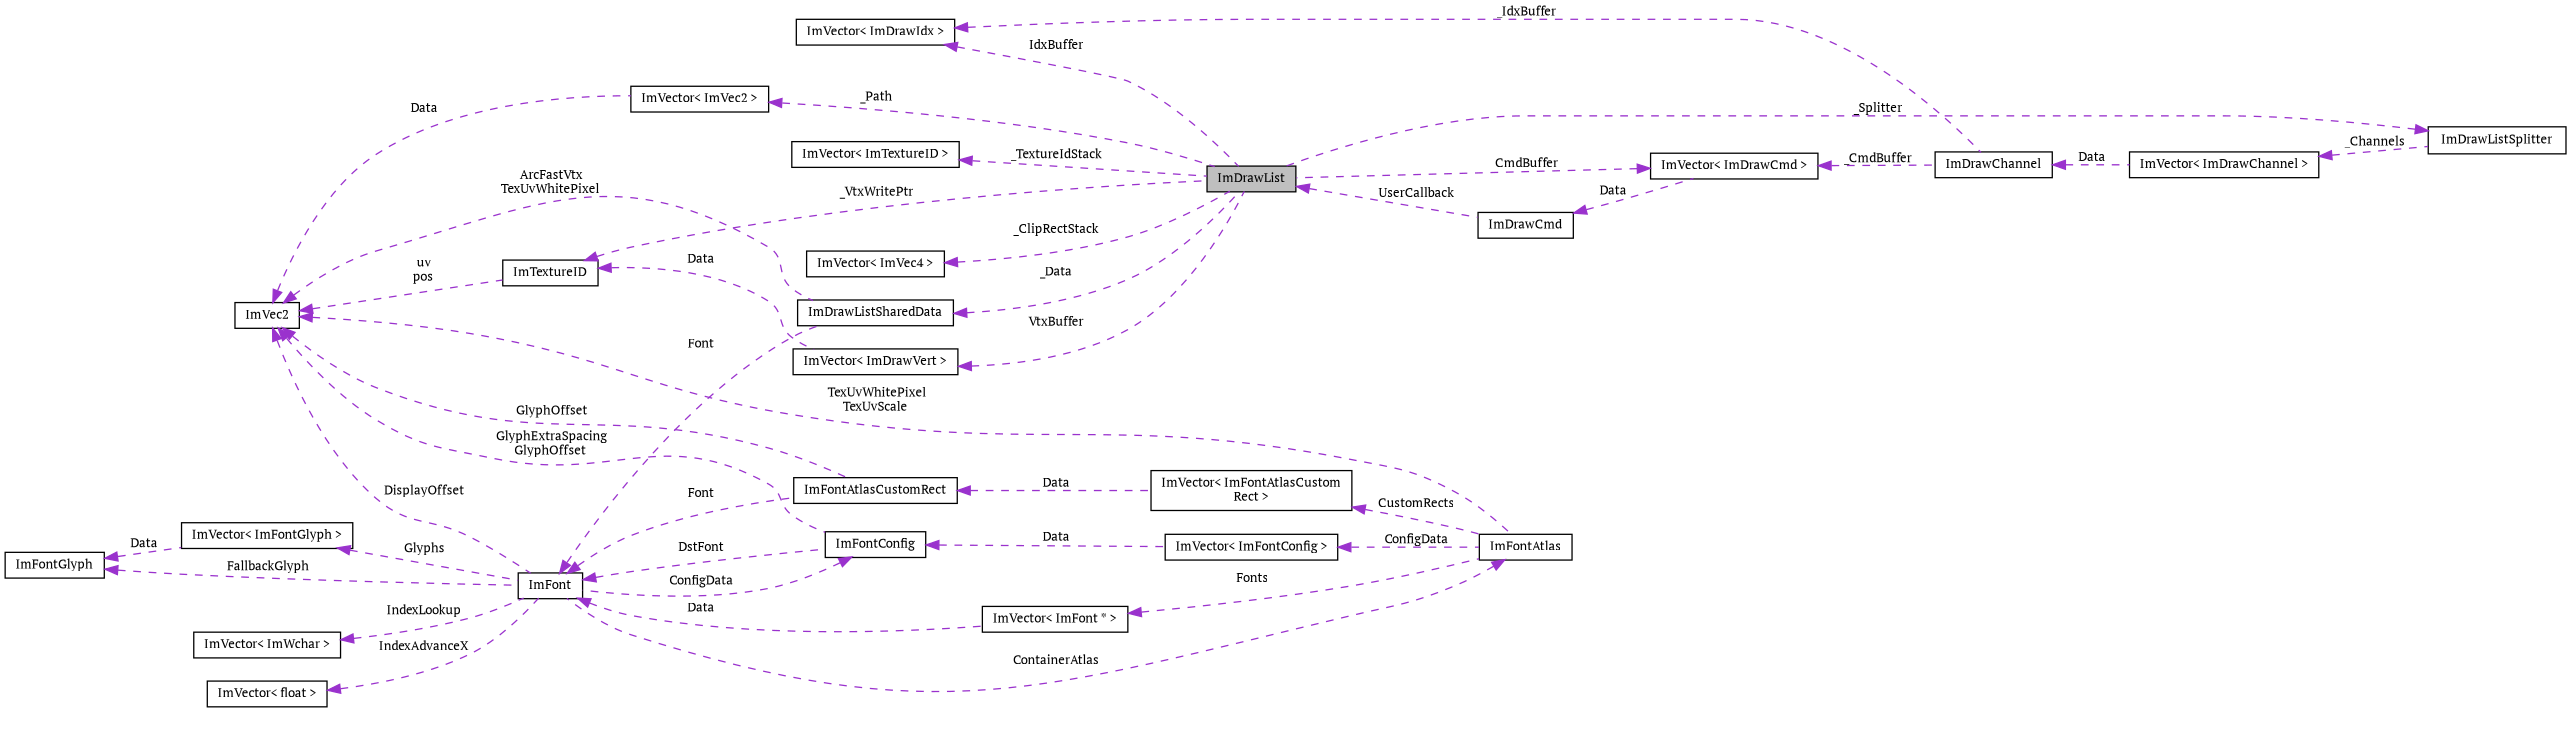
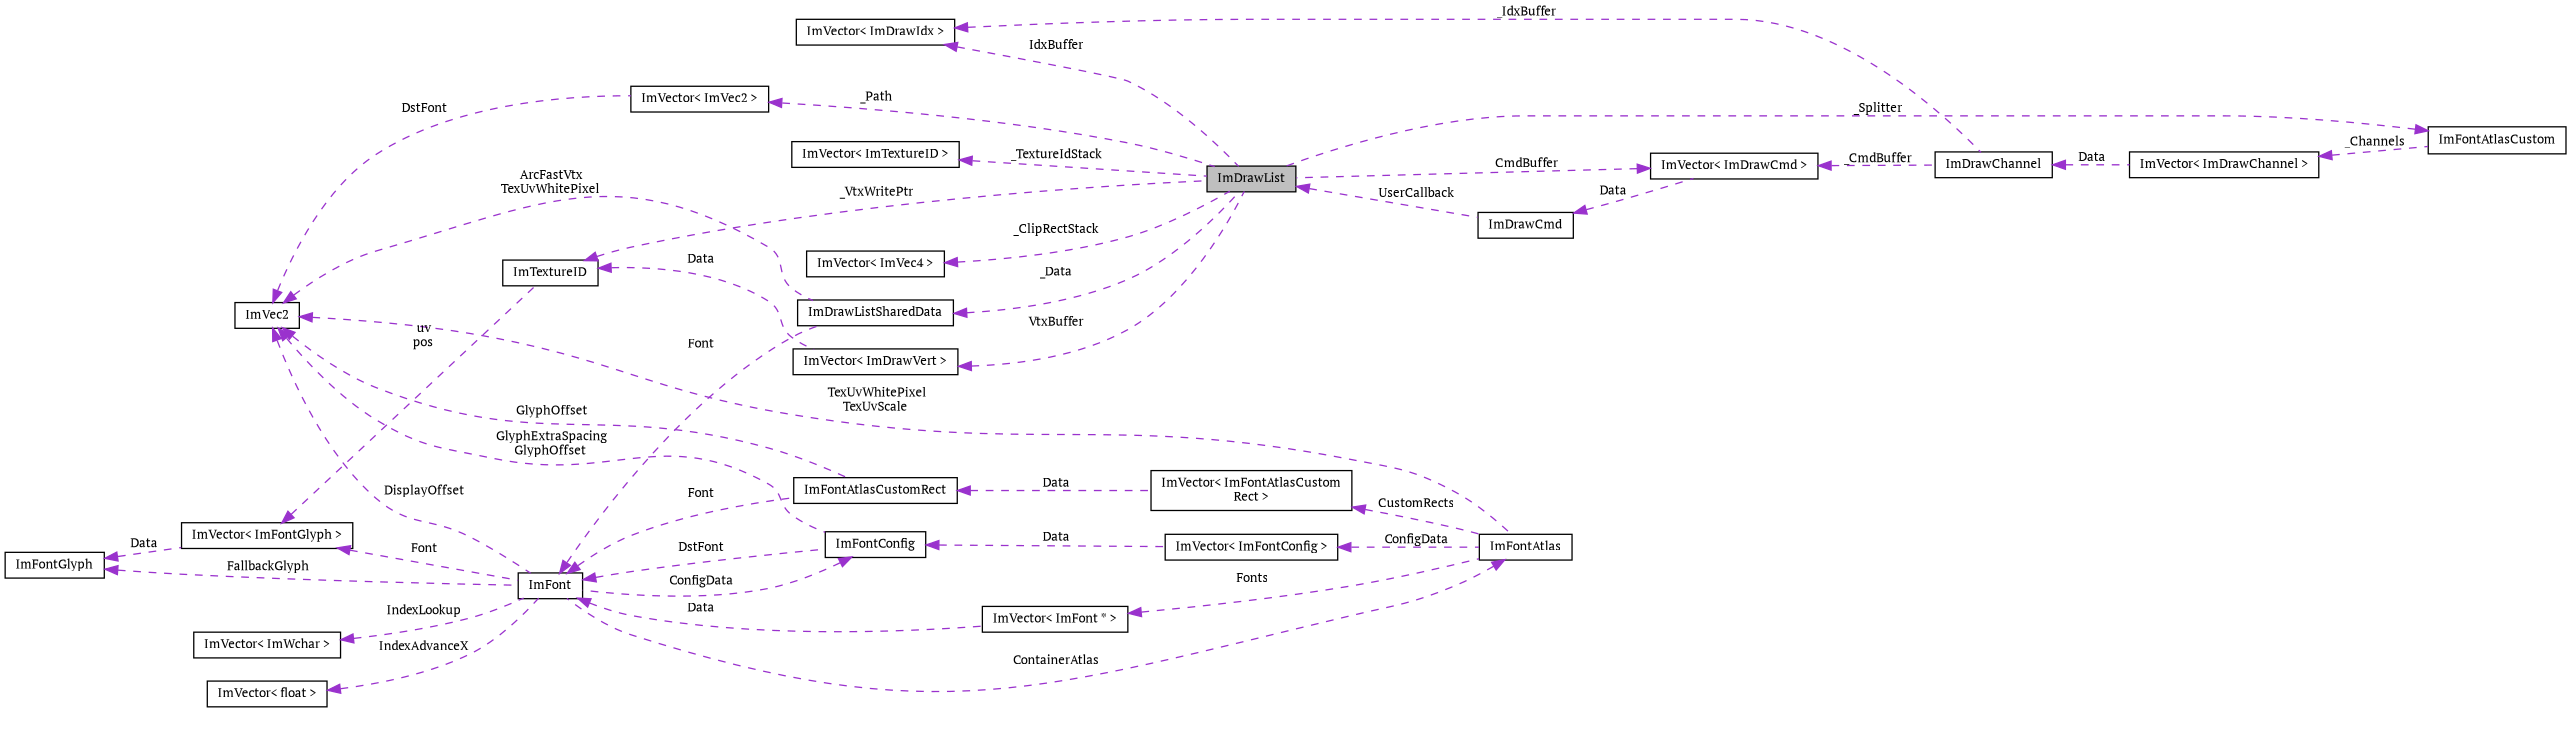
(423, 109) -> (423, 109)
(2497, 140) -> (2497, 140)
(408, 294) -> (401, 411)
(423, 549) -> (423, 549)
